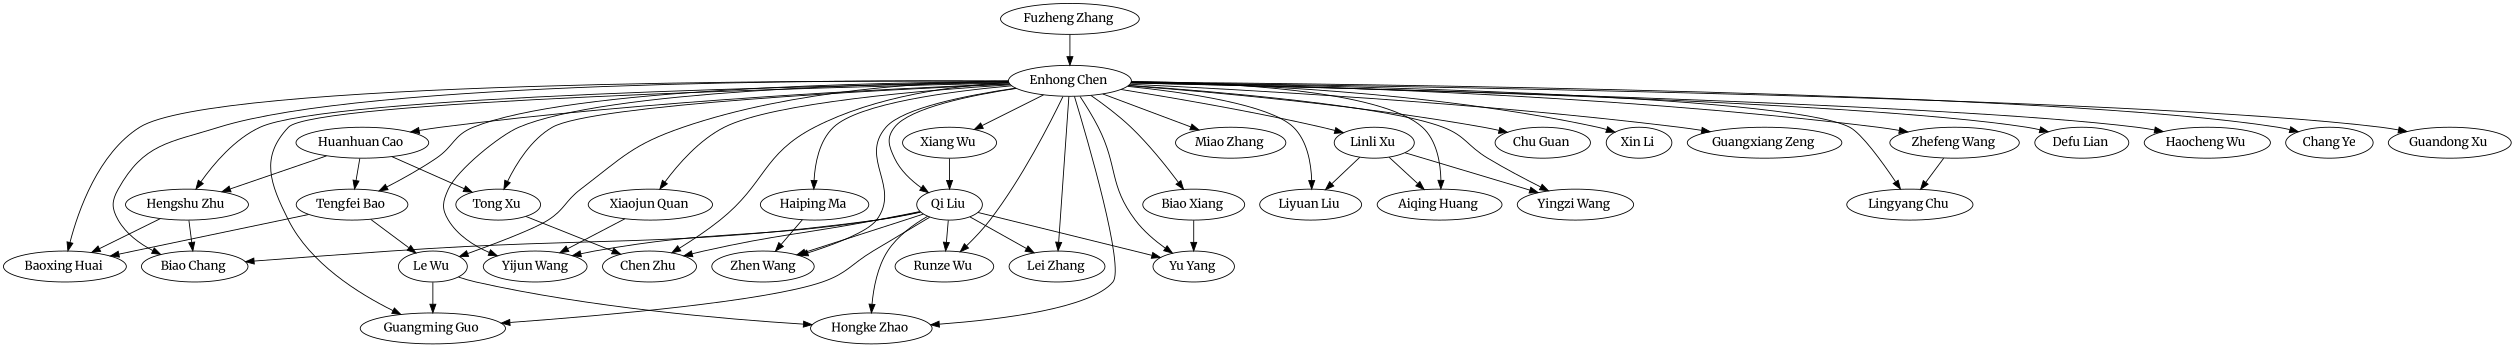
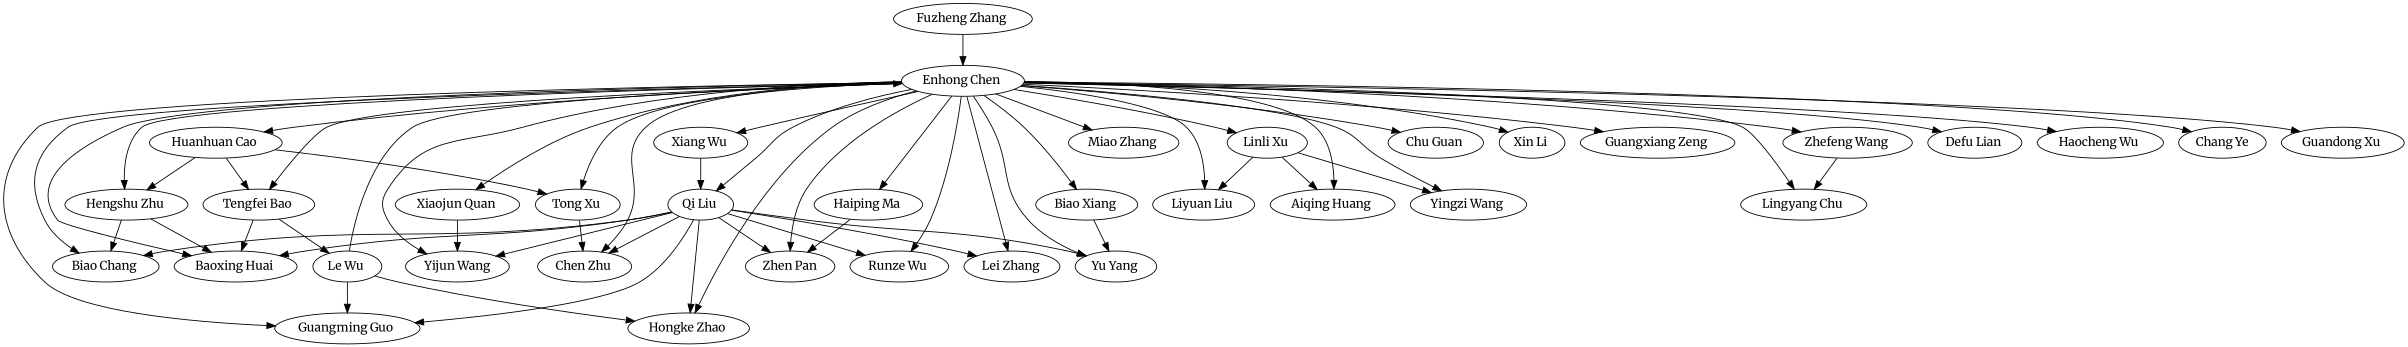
(720, 116) -> (456, 115)
none -> (394, 240)
(763, 267) -> (790, 267)
